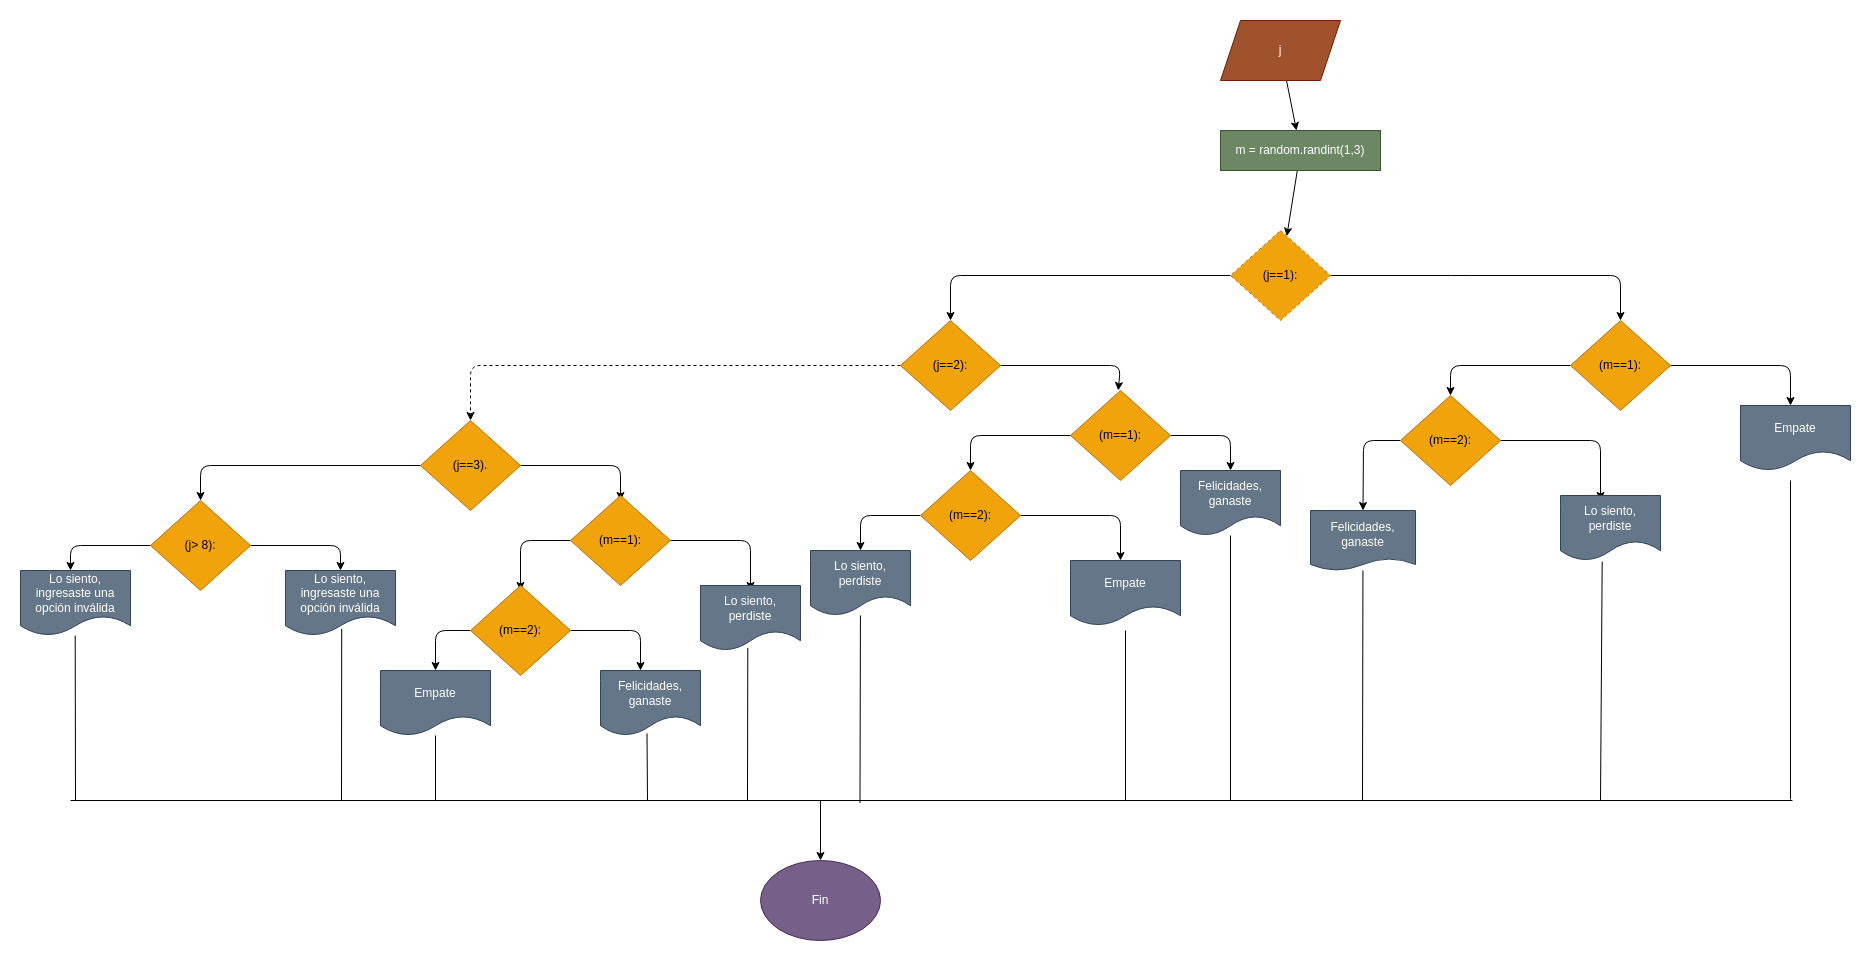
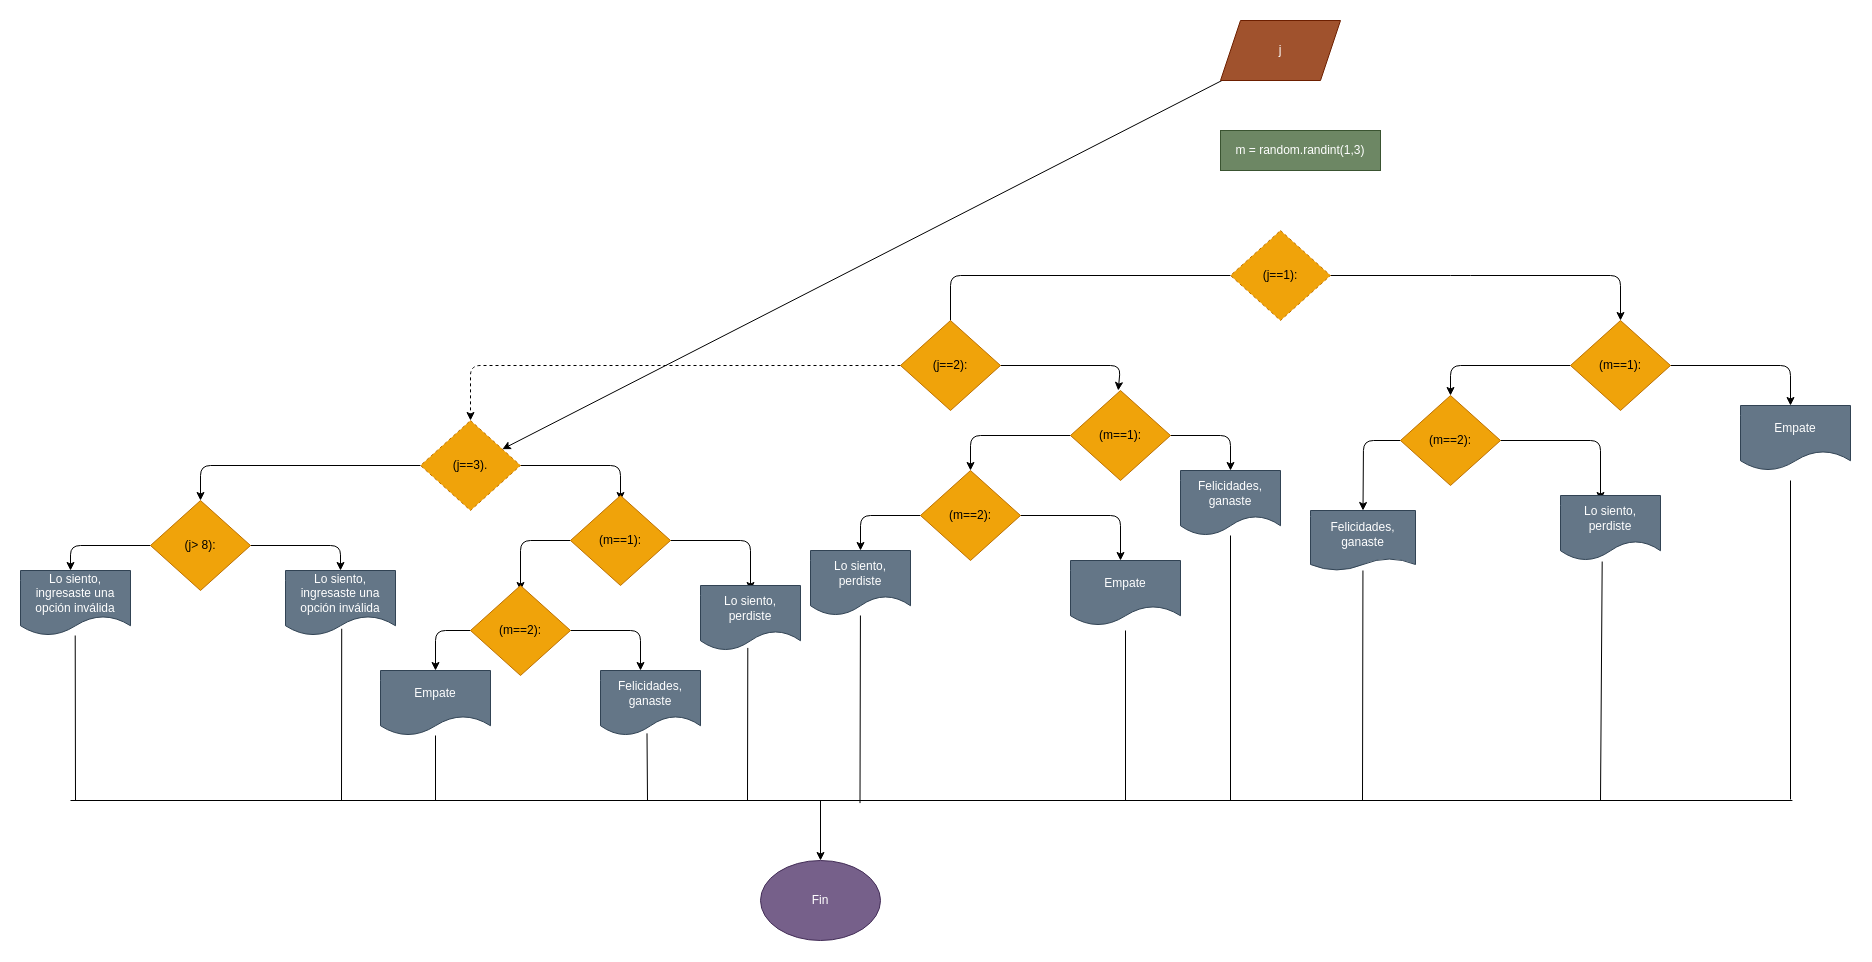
(1291, 102) -> (946, 222)
(1293, 200) -> none
(951, 312) -> (951, 315)
(471, 466) -> (471, 466)
